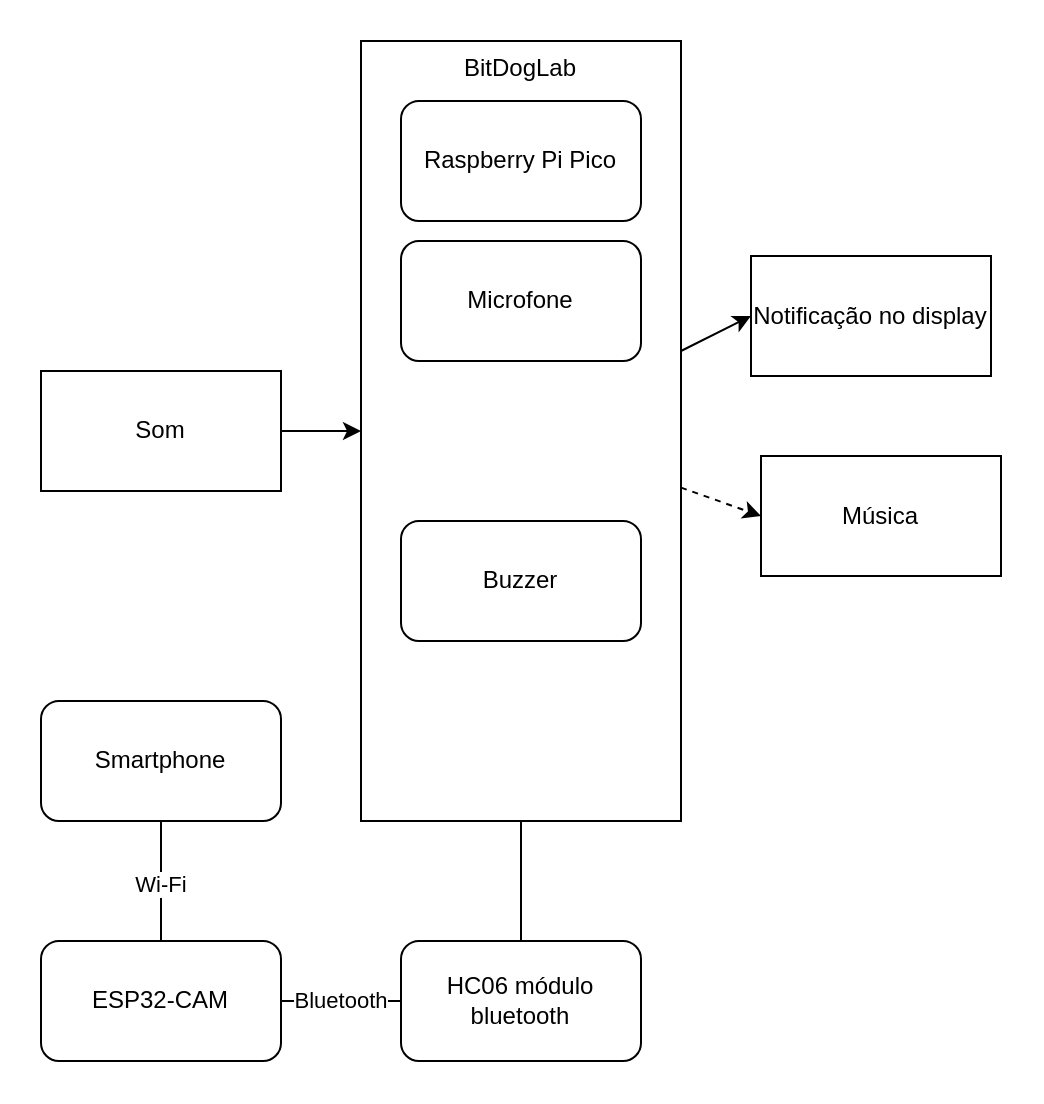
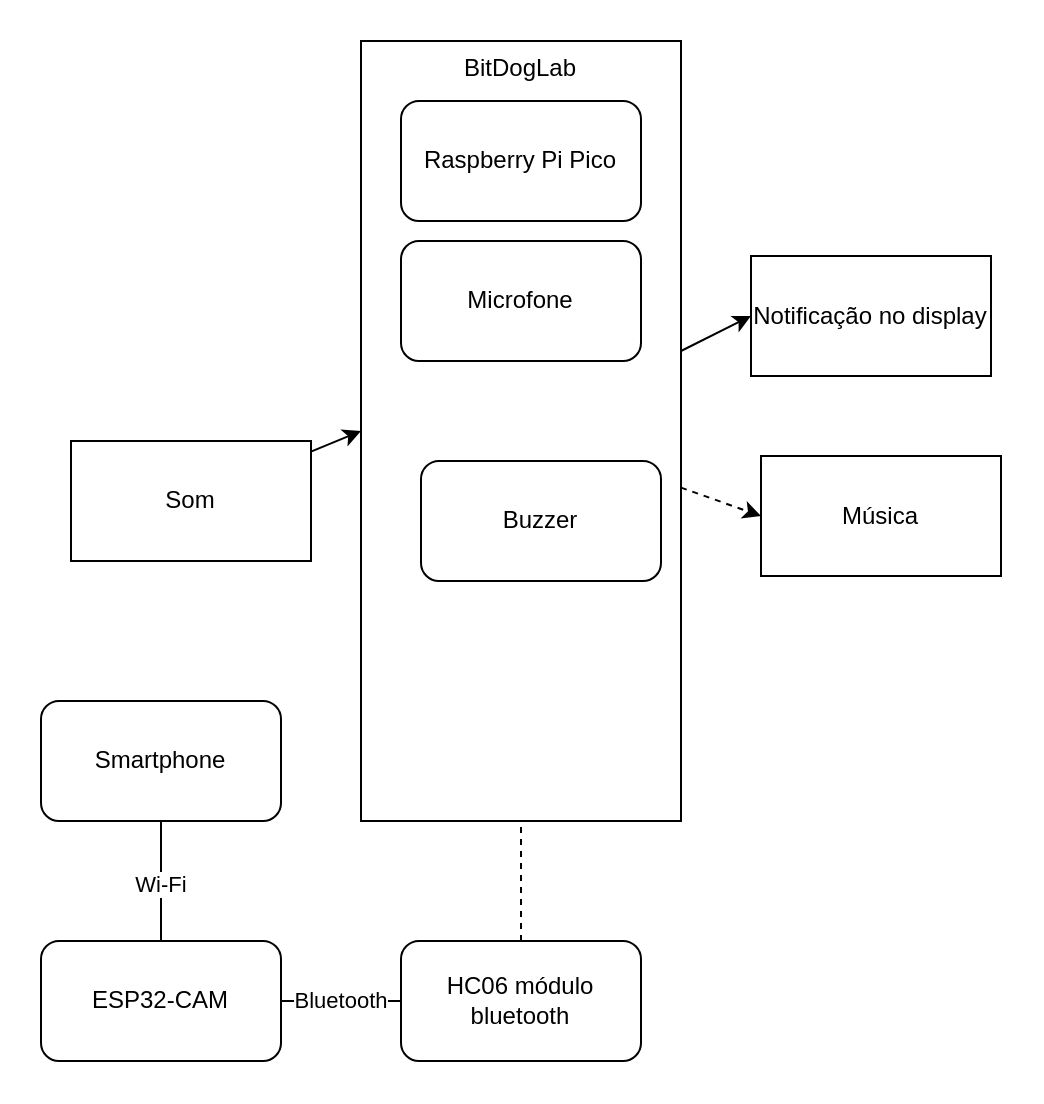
(161, 431) -> (191, 501)
(521, 581) -> (541, 521)
(521, 879) -> (521, 879)
